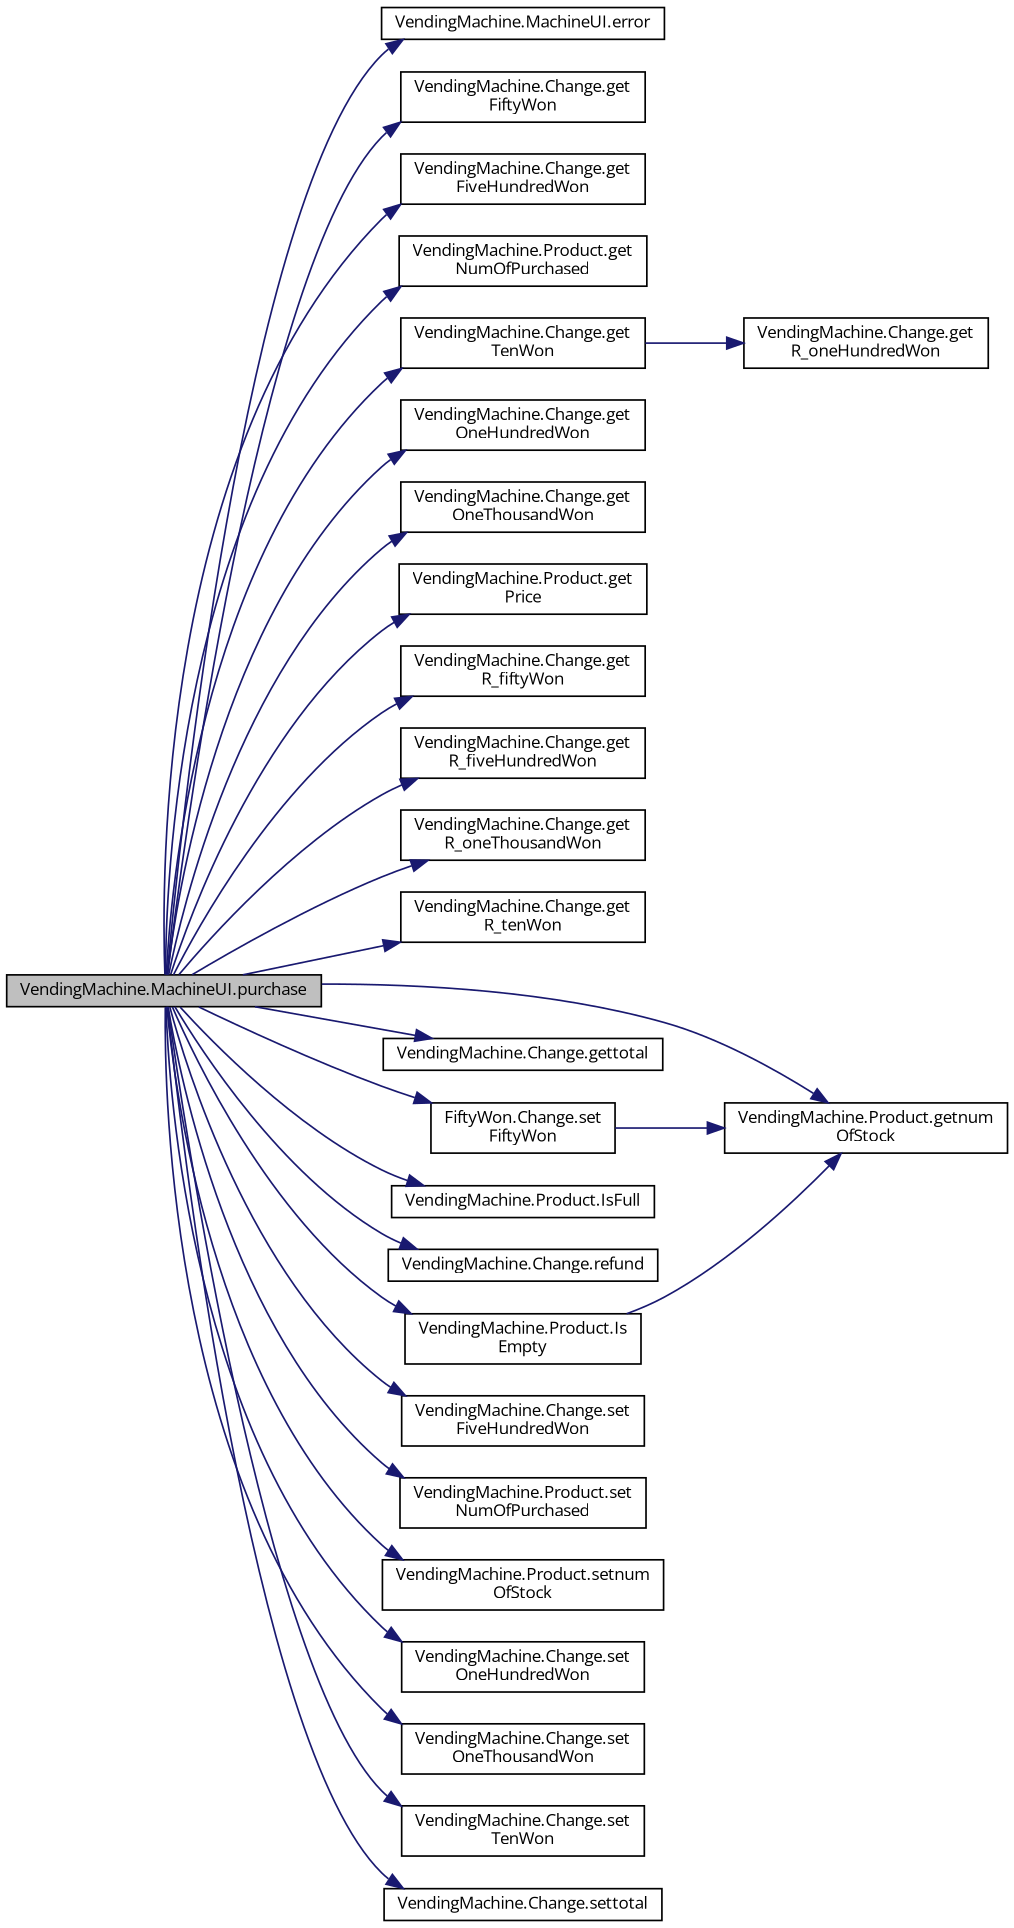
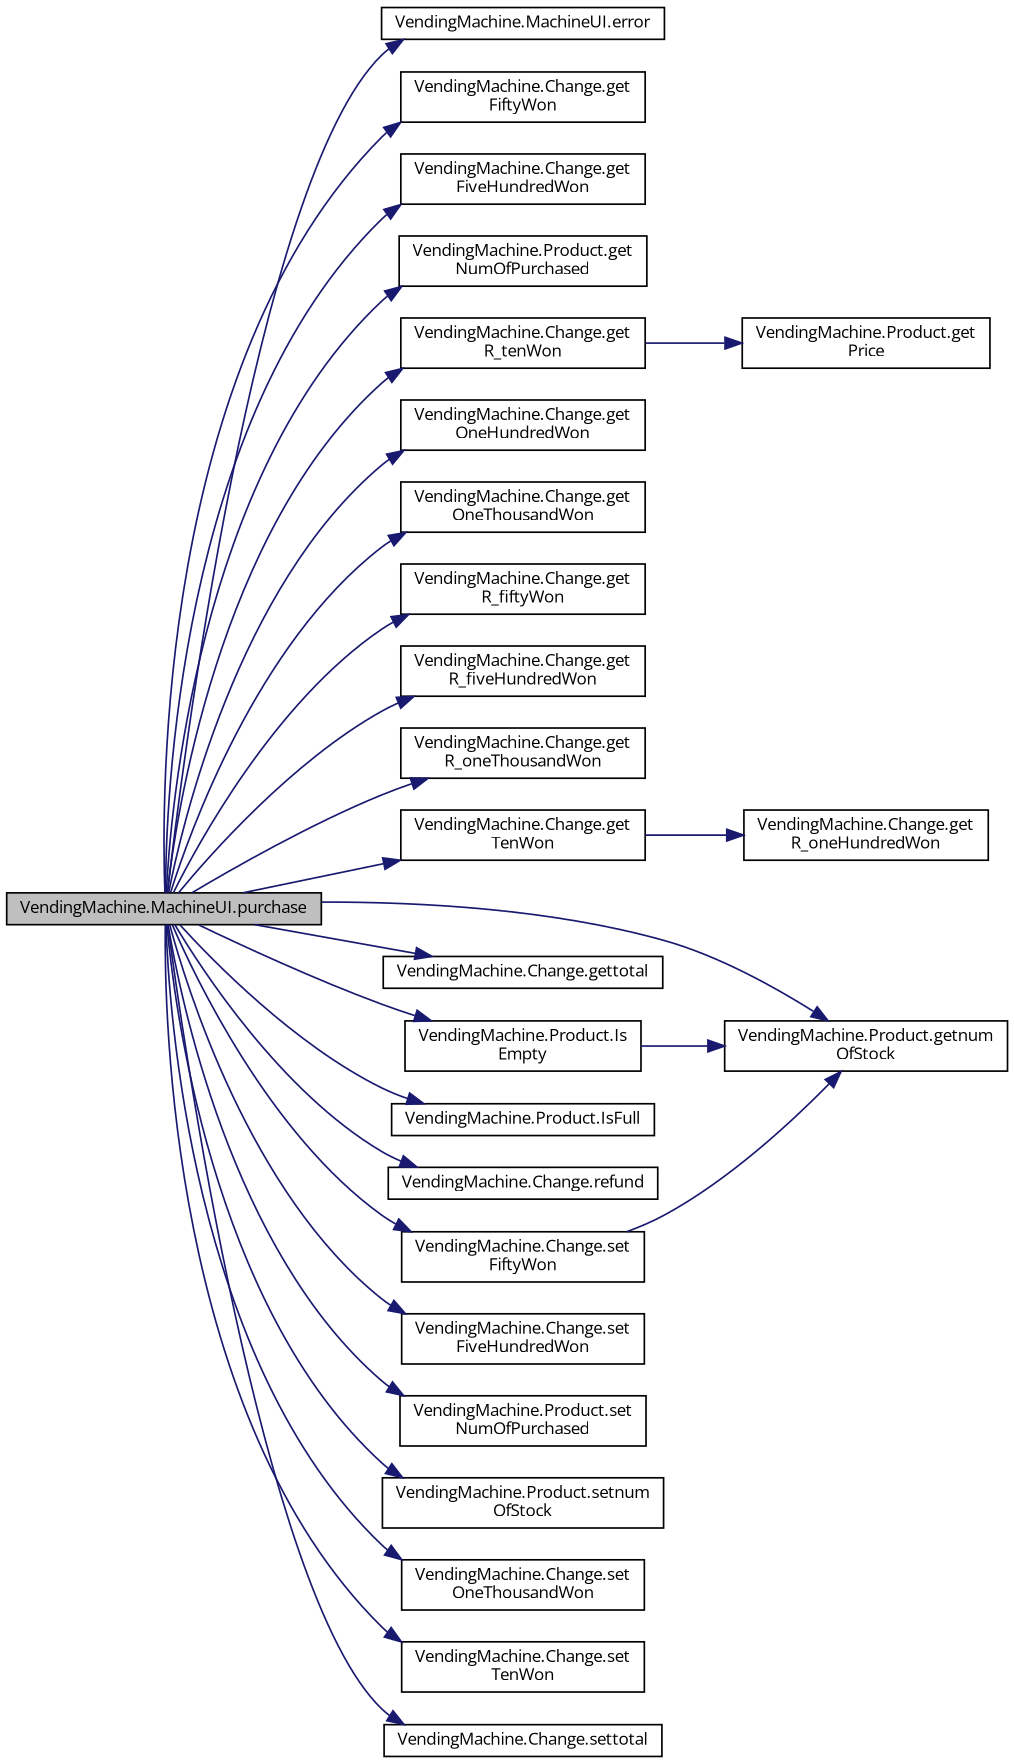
(257, 781) -> (685, 343)
(523, 1128) -> (523, 1257)
(523, 1667) -> none
